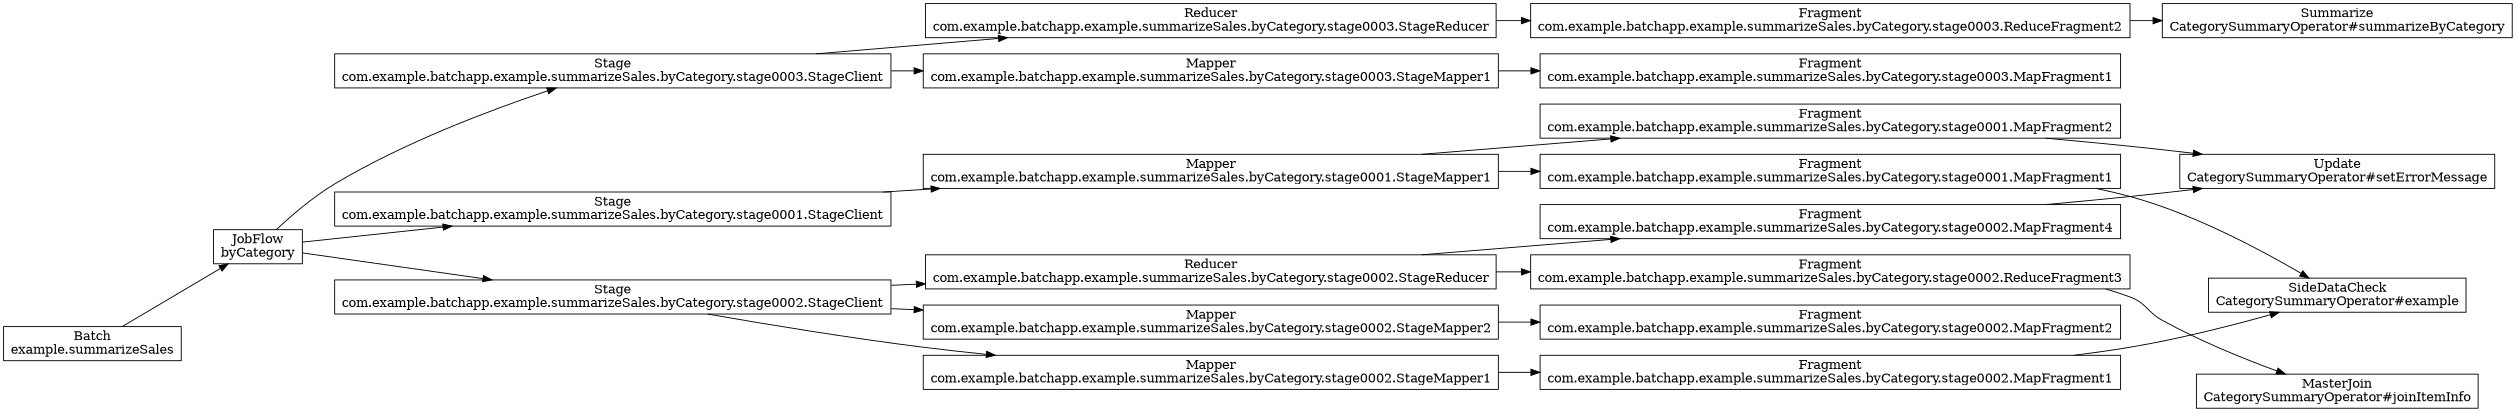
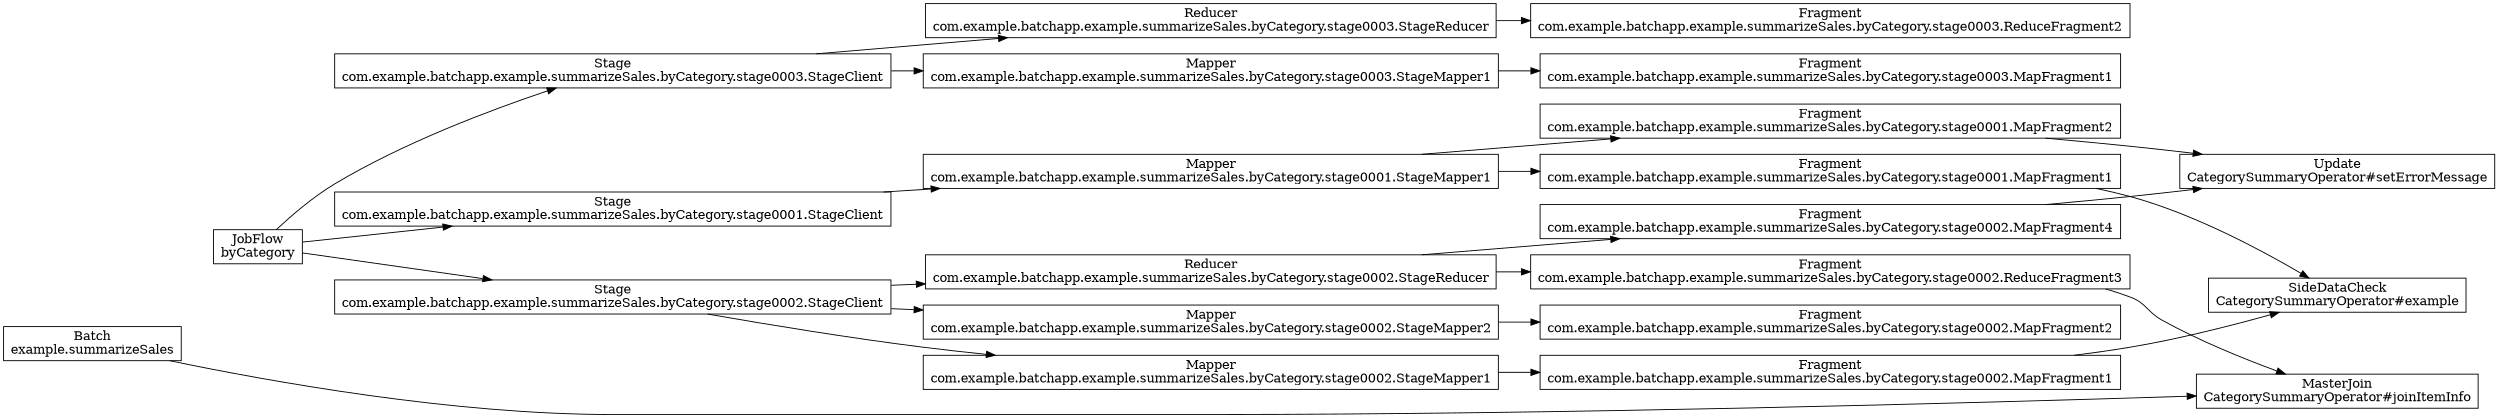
(2337, 21) -> none
(171, 298) -> (1176, 415)
